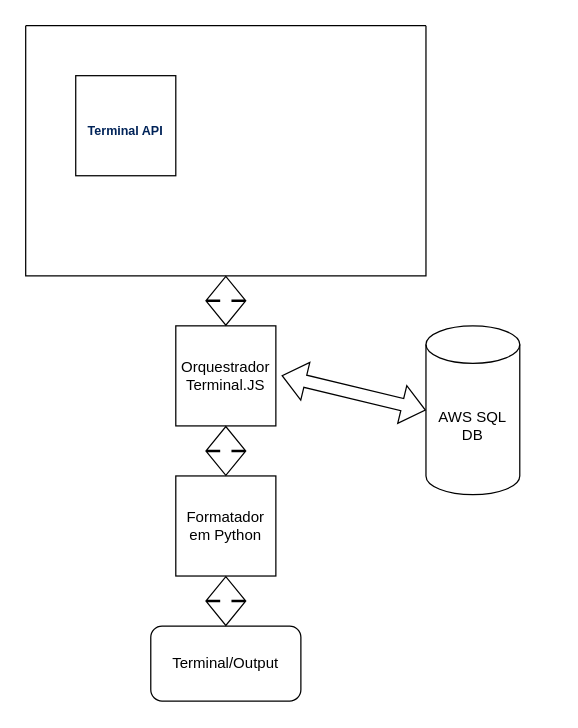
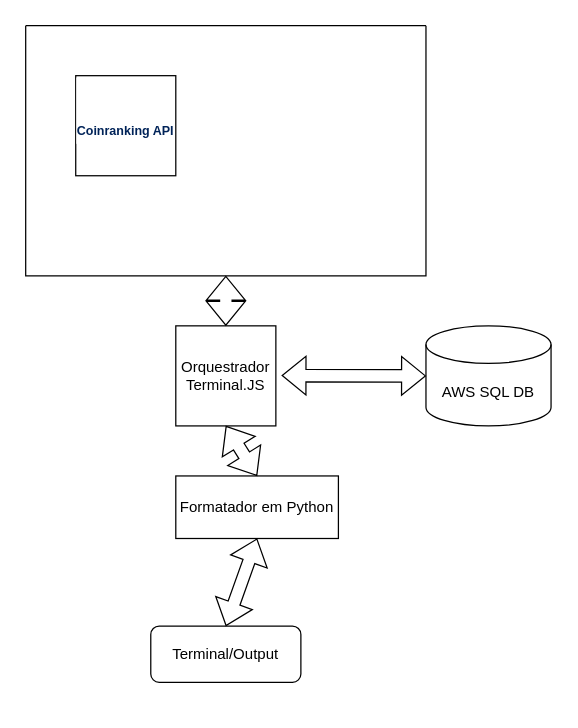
(126, 126) -> (126, 126)
(473, 410) -> (488, 376)
(226, 526) -> (257, 507)
(226, 663) -> (226, 654)
